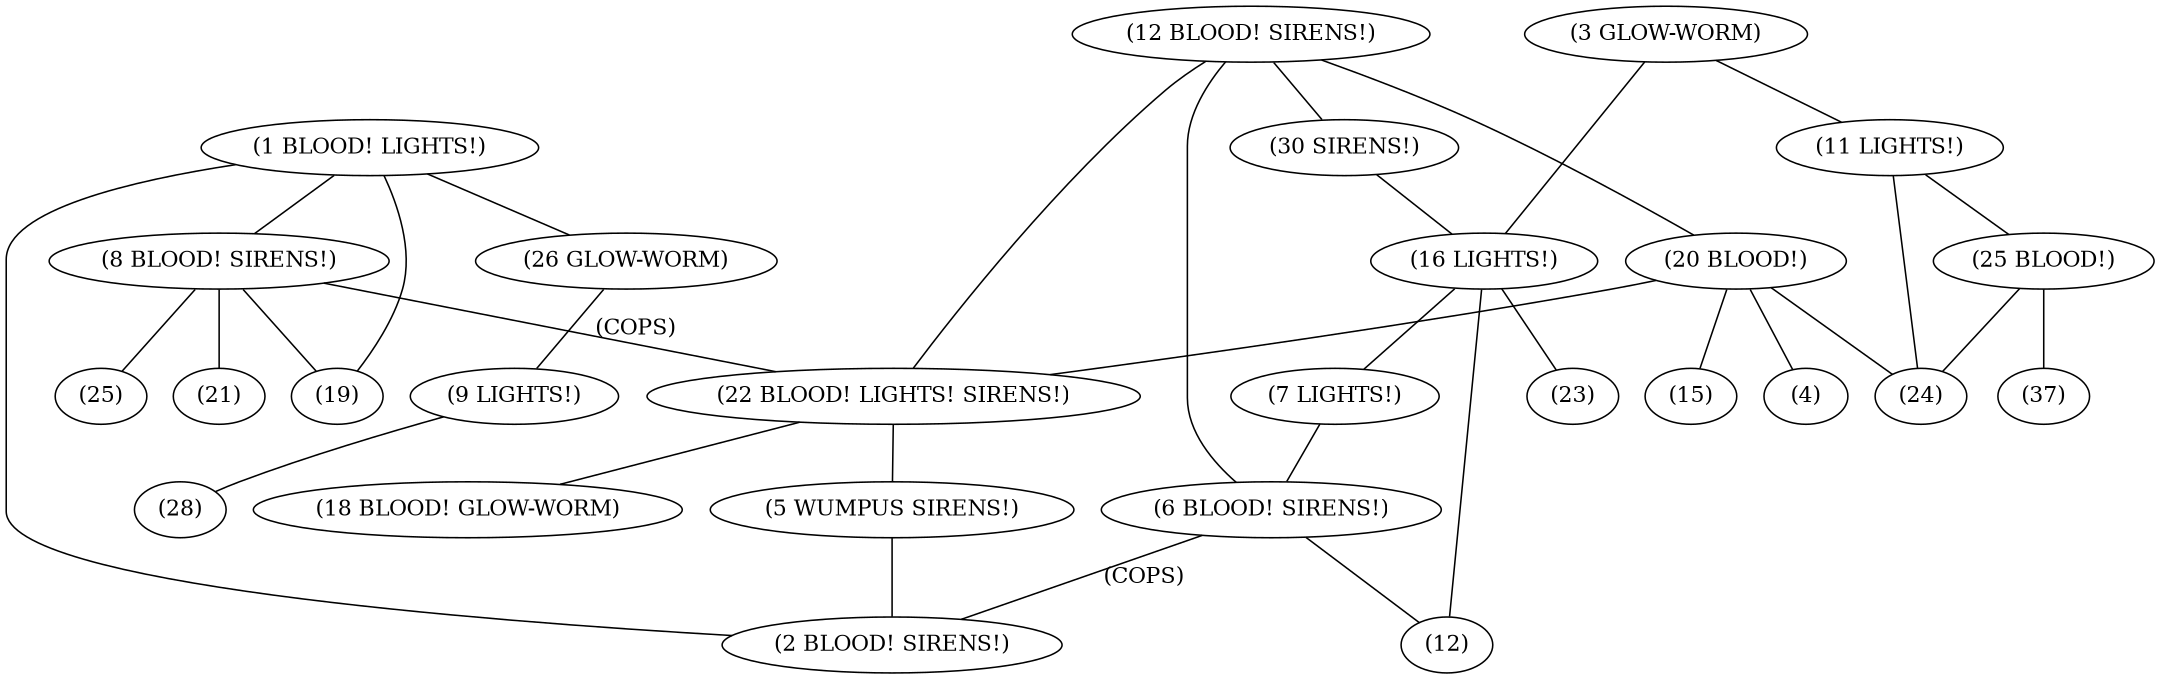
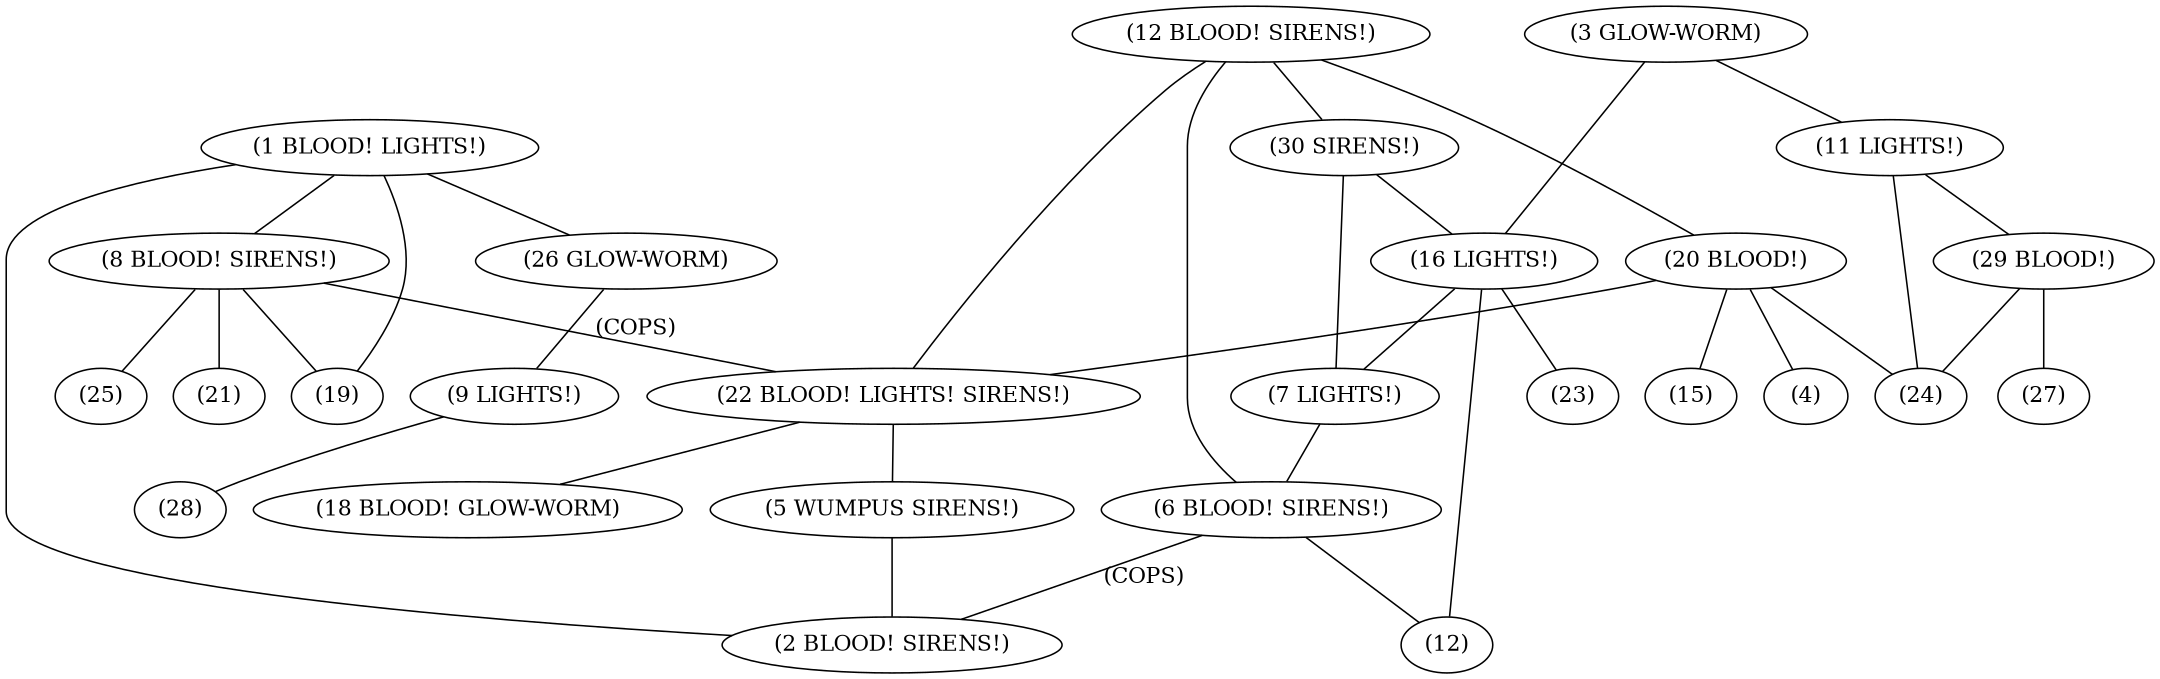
(2044, 261) -> (2044, 261)
none -> (1340, 272)
(2044, 396) -> (2044, 396)
